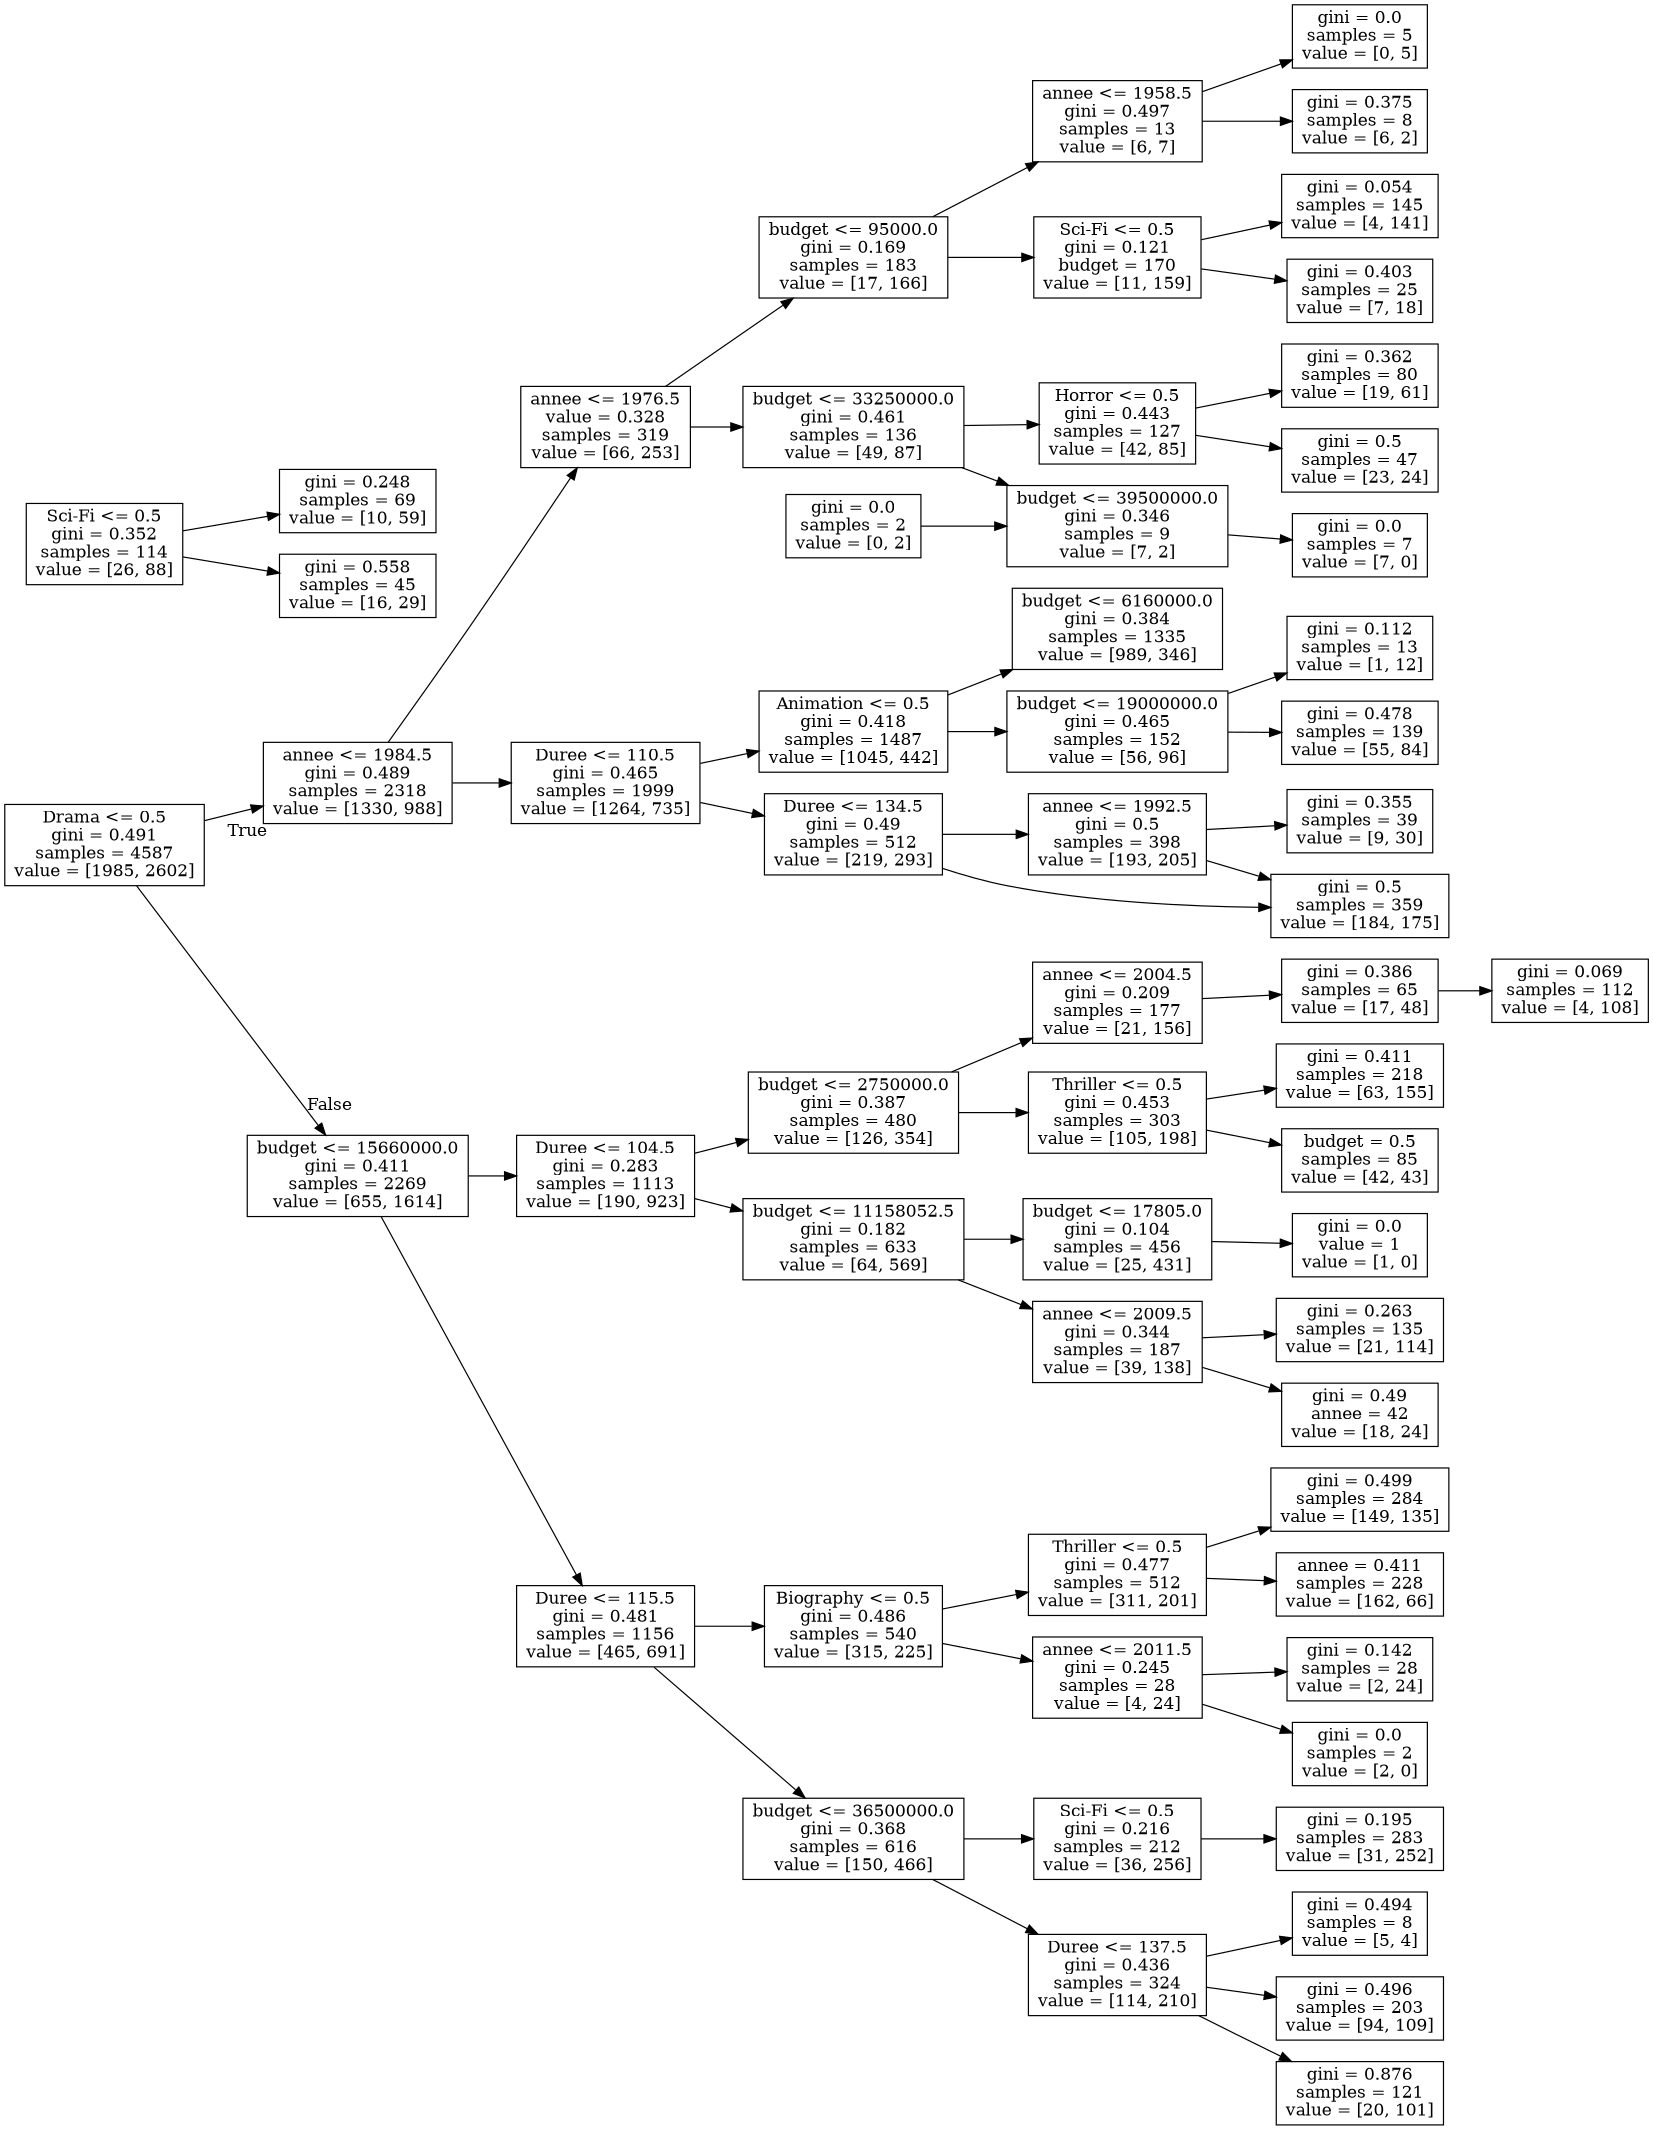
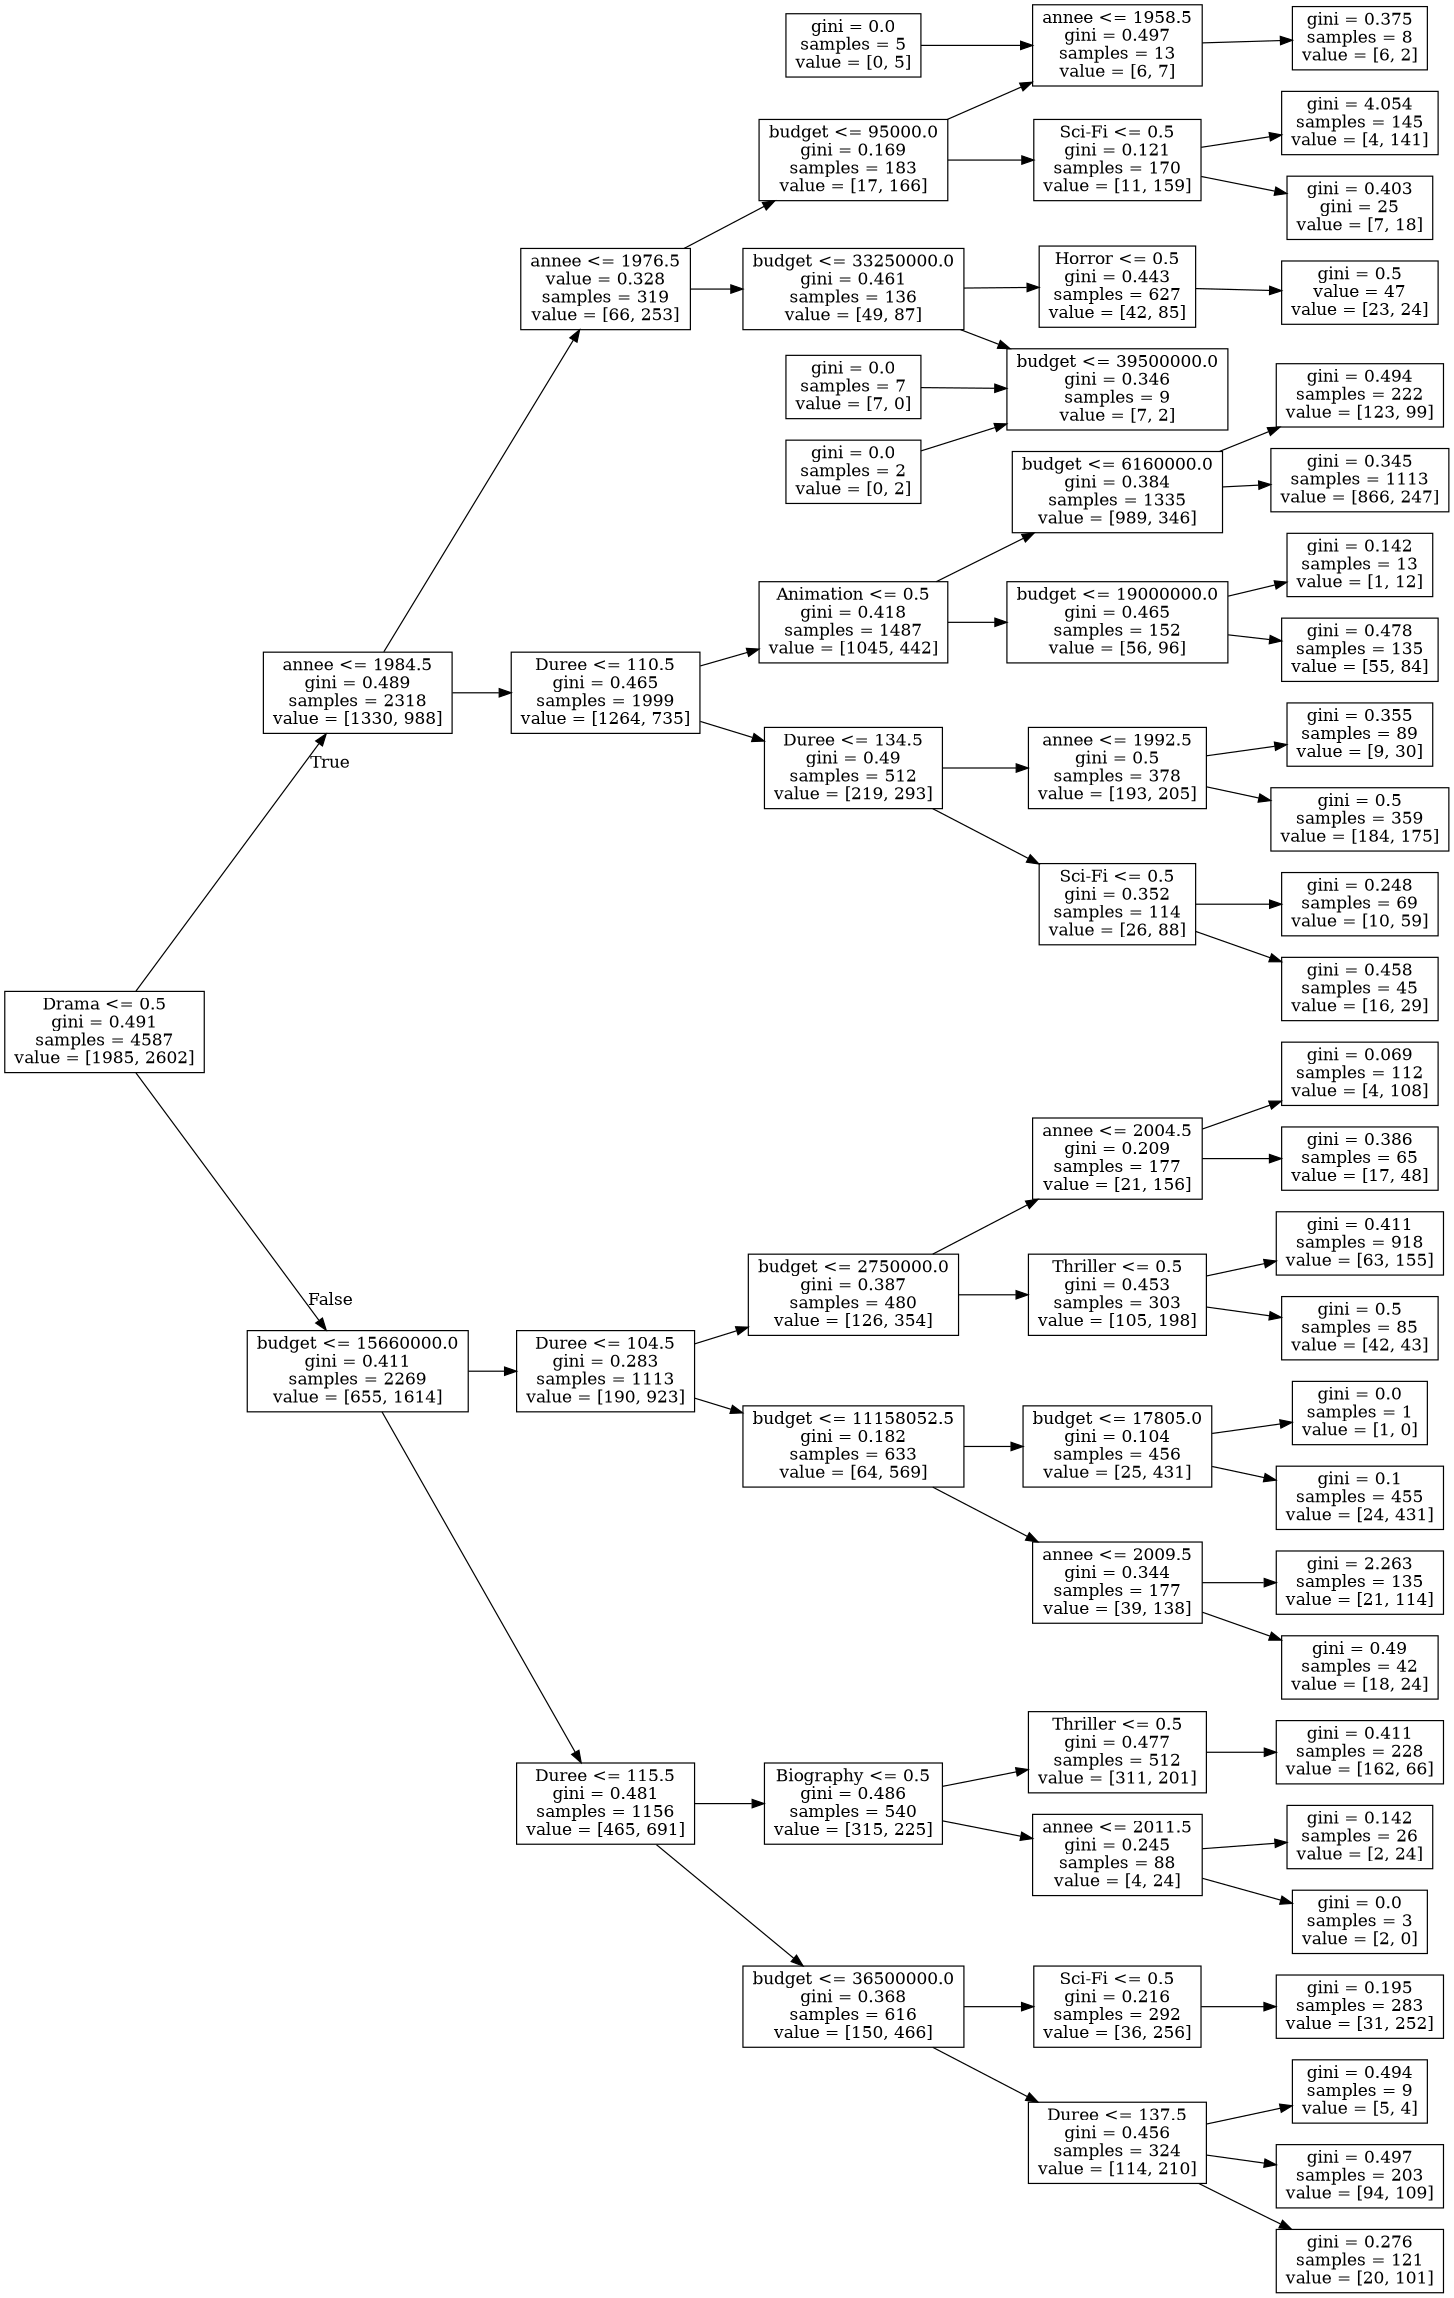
(1242, 78) -> (971, 45)
(1360, 206) -> (1360, 123)
(1117, 257) -> (1117, 160)
(1360, 291) -> (1360, 208)
(1360, 376) -> none
none -> (1360, 395)
(1117, 423) -> (1117, 287)
(1360, 460) -> (1360, 293)
none -> (1360, 480)
(1254, 537) -> (958, 388)
(358, 586) -> (1360, 989)
(1360, 648) -> (1360, 565)
(1360, 733) -> (1360, 650)
(1360, 821) -> (1360, 735)
(1117, 834) -> (1117, 768)
(1099, 899) -> (980, 834)
(1459, 991) -> (1236, 1117)
(1360, 1076) -> (1360, 1243)
(1360, 1160) -> (1360, 1328)
(1360, 1245) -> (1360, 1413)
(1360, 1330) -> (1360, 1583)
(1117, 1342) -> (1117, 1583)
(1360, 1415) -> (1360, 1667)
none -> (1360, 1498)
(1360, 1500) -> none
(1360, 1584) -> (1360, 1752)
(1360, 1669) -> (1360, 1837)
(1117, 1678) -> (1117, 1855)
(1360, 1754) -> (1360, 1922)
(1117, 1839) -> (1117, 2007)
(1360, 1924) -> (1360, 2091)
(1117, 1975) -> (1117, 2143)
(1360, 2008) -> (1360, 2176)
(1360, 2093) -> (1360, 2261)
